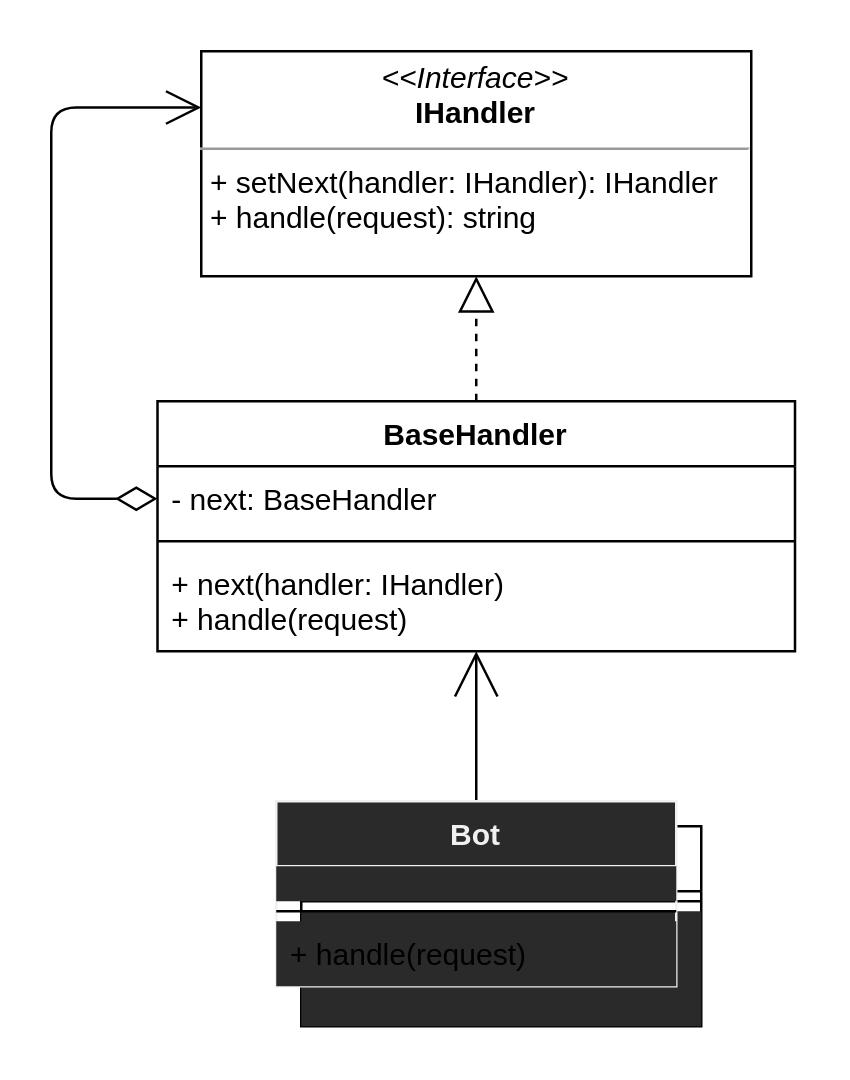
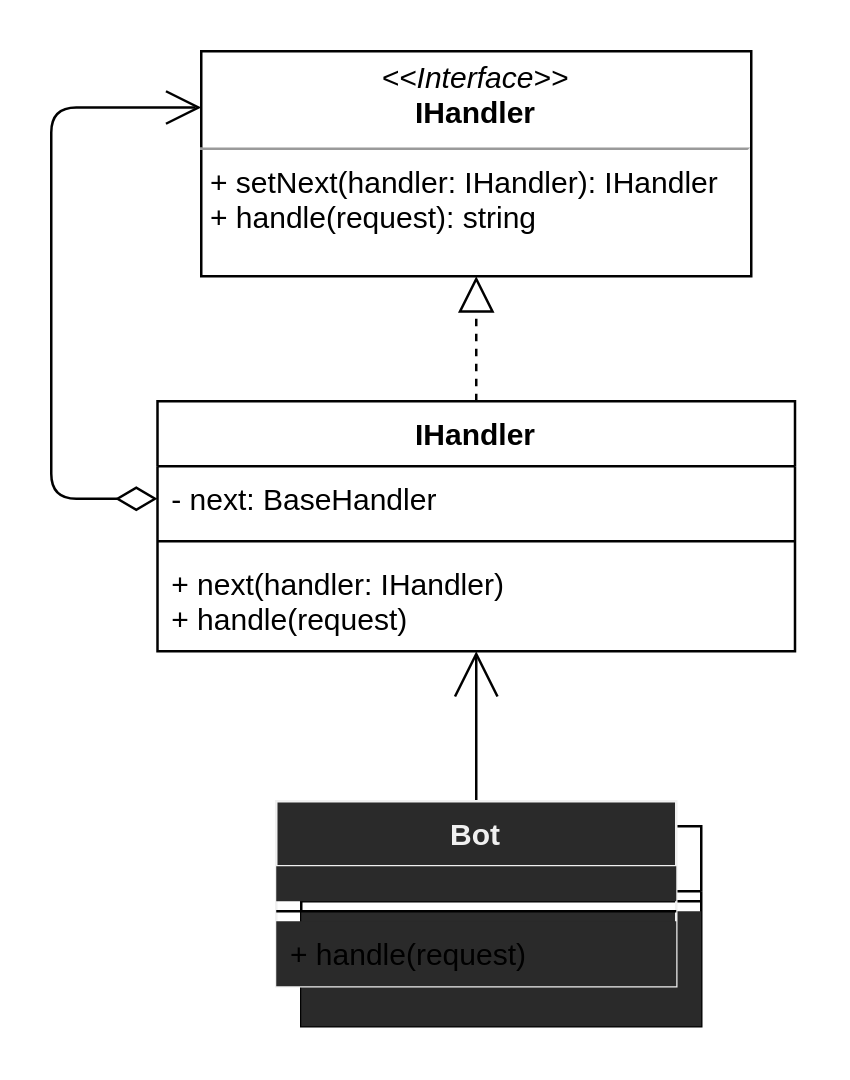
(475, 435) -> (475, 435)
